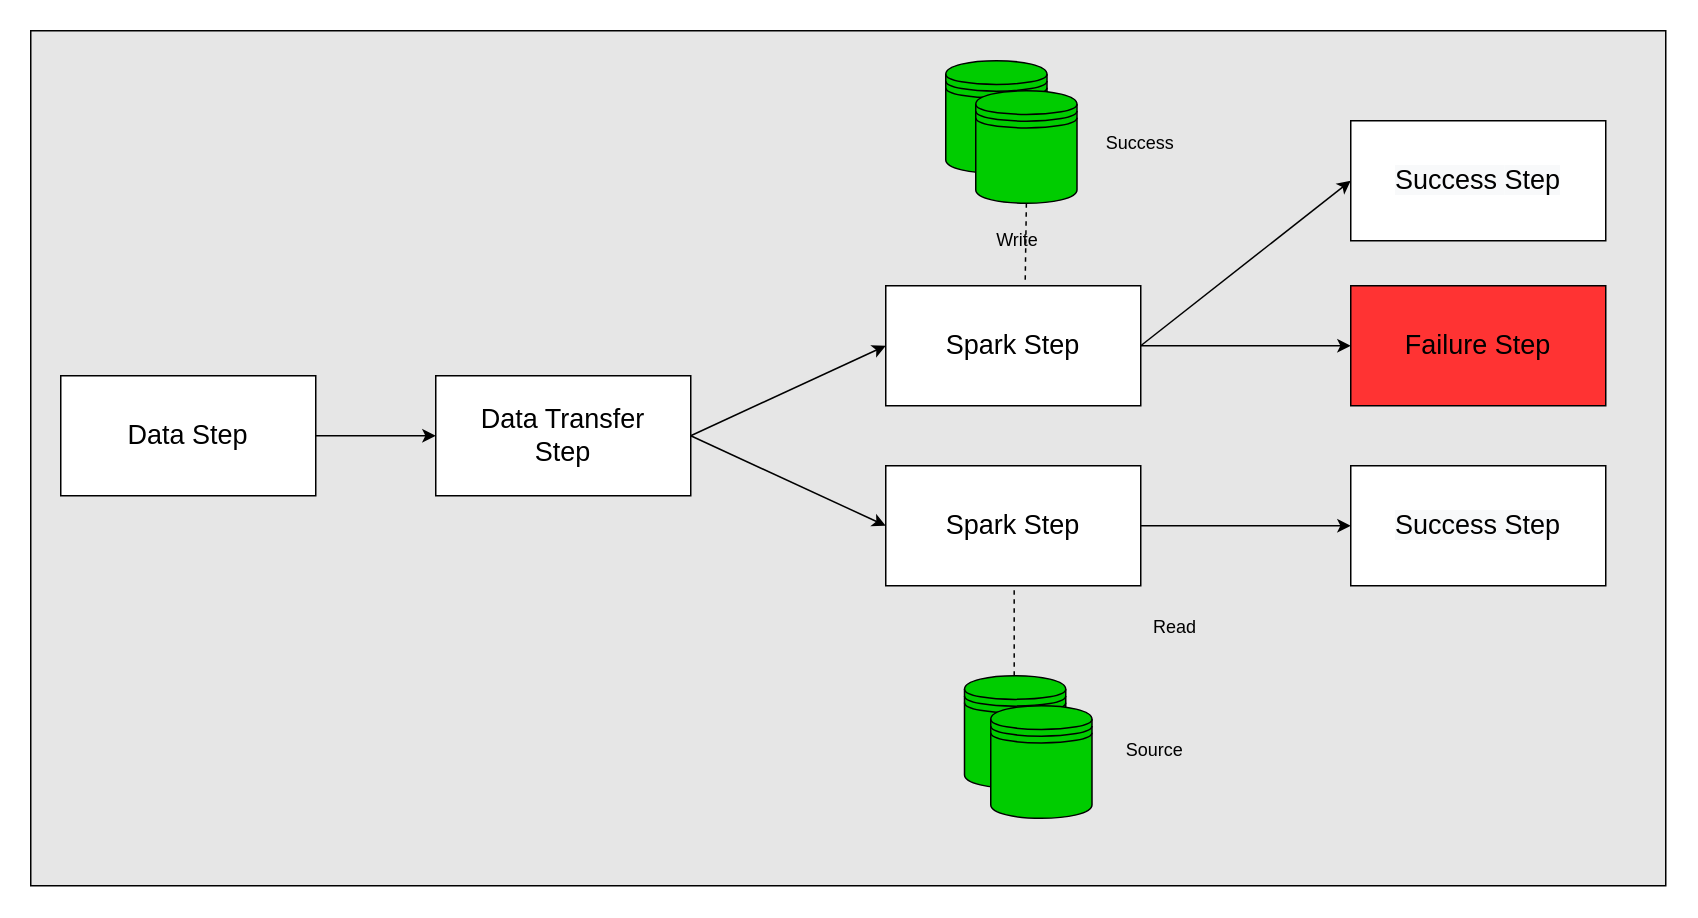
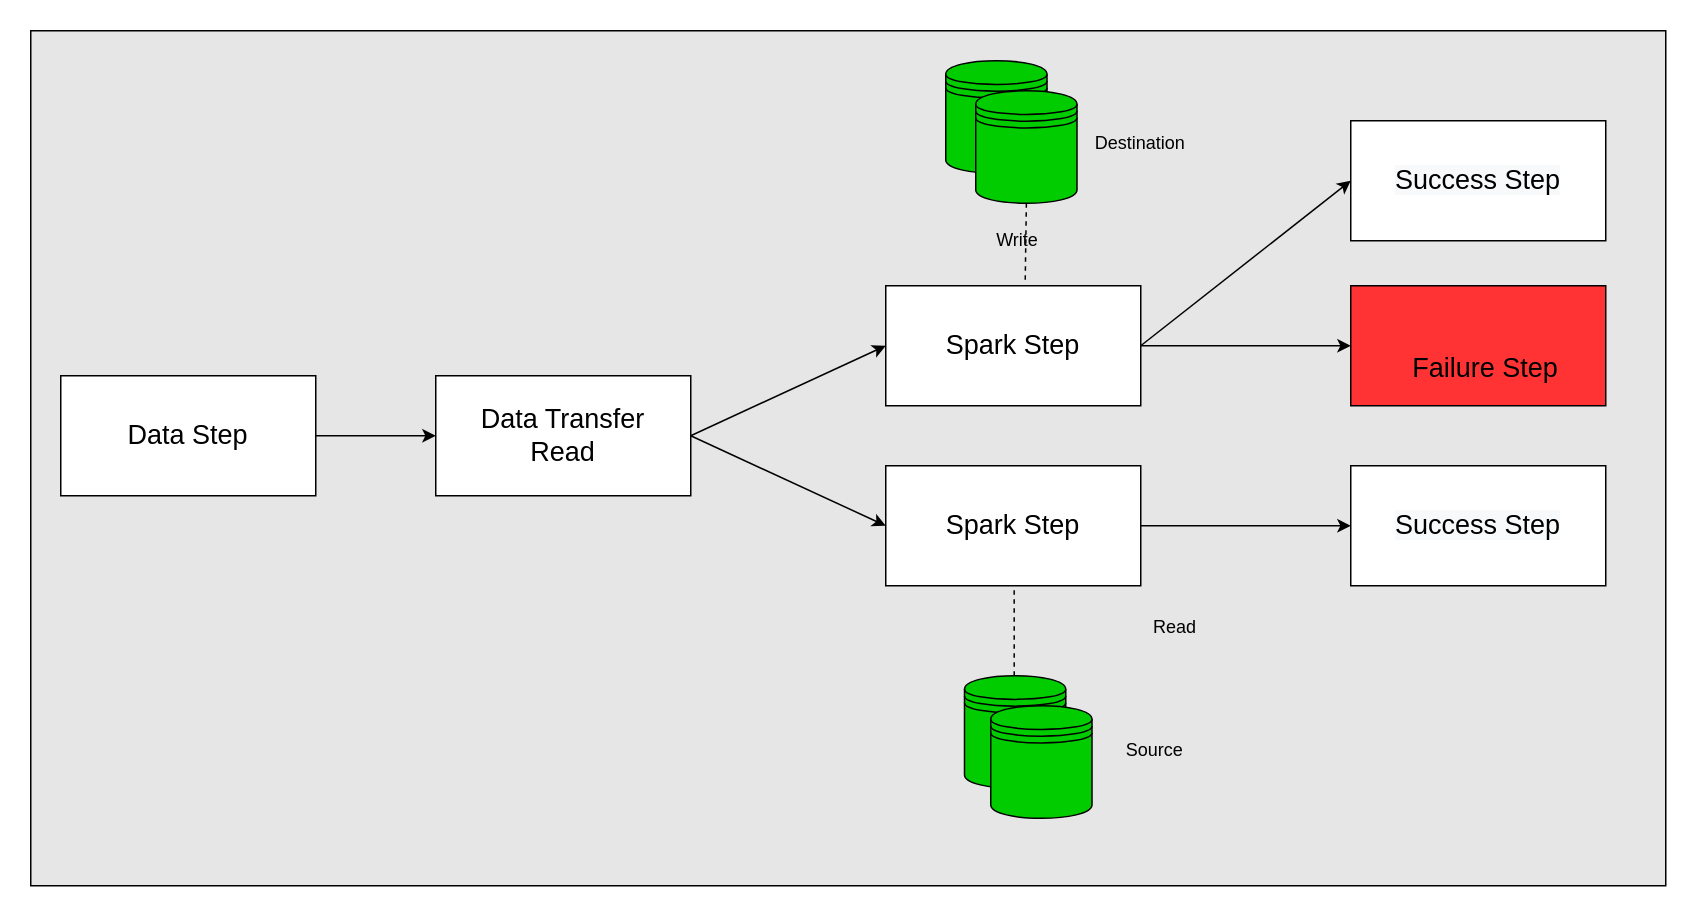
(1143, 143) -> (1143, 143)
(1478, 346) -> (1486, 368)
(563, 436) -> (563, 436)
